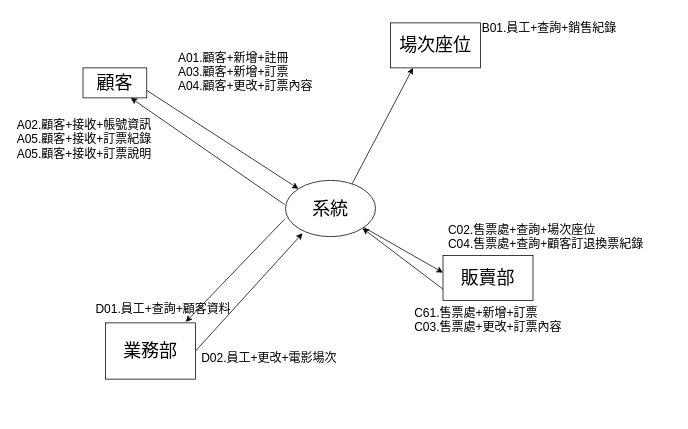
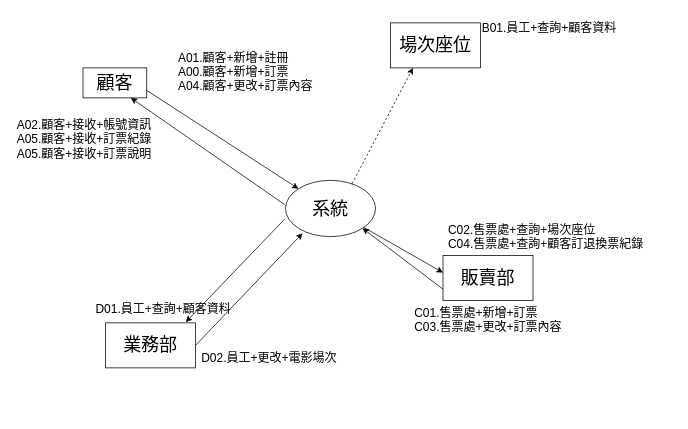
(548, 28) -> (548, 28)
(245, 72) -> (245, 72)
(381, 128) -> (381, 128)
(487, 320) -> (487, 320)
(150, 351) -> (150, 345)
